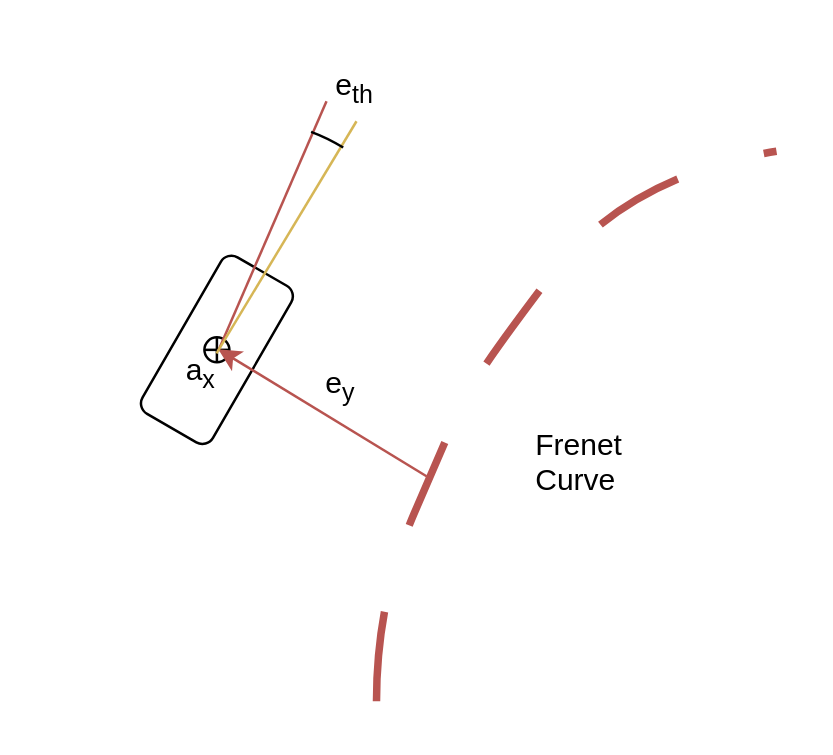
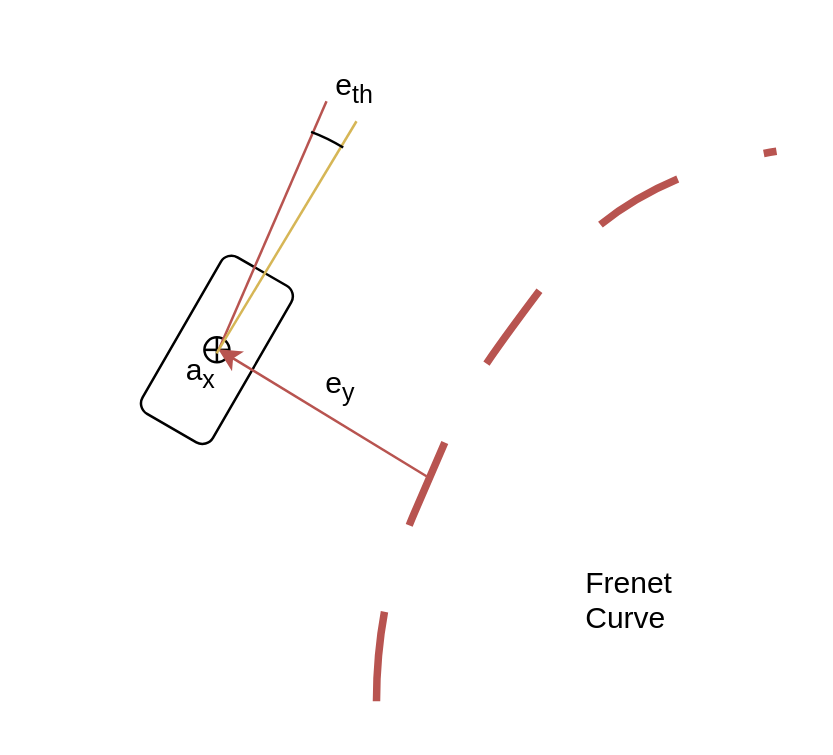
(594, 461) -> (644, 599)
